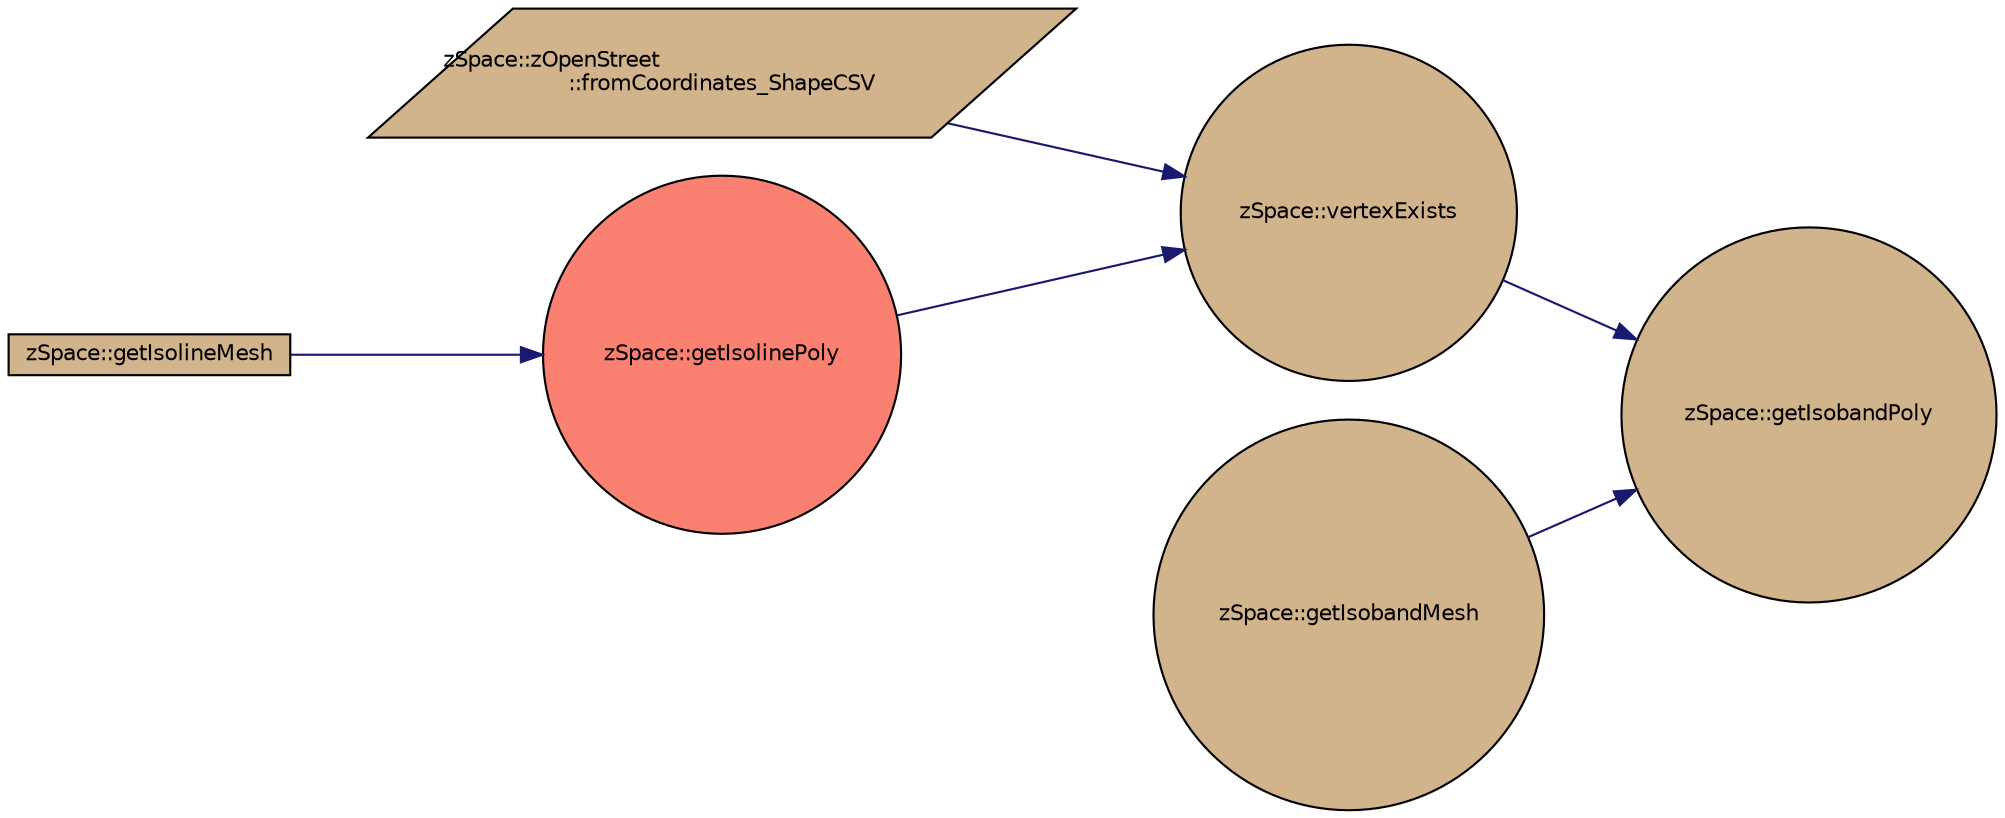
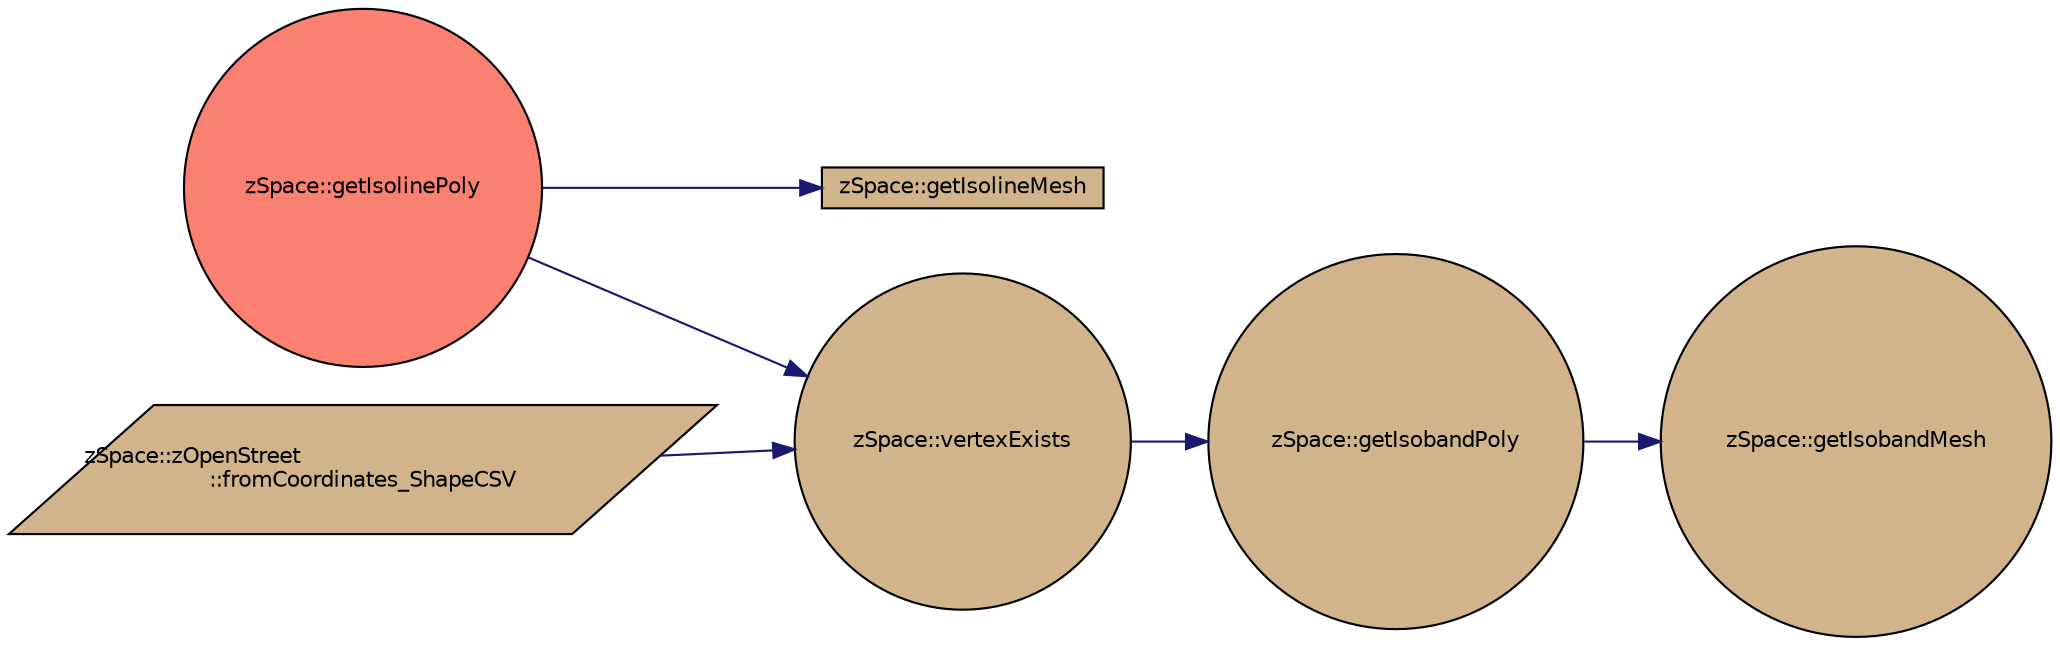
(406, 355) -> (671, 188)
(1572, 518) -> (1611, 442)
